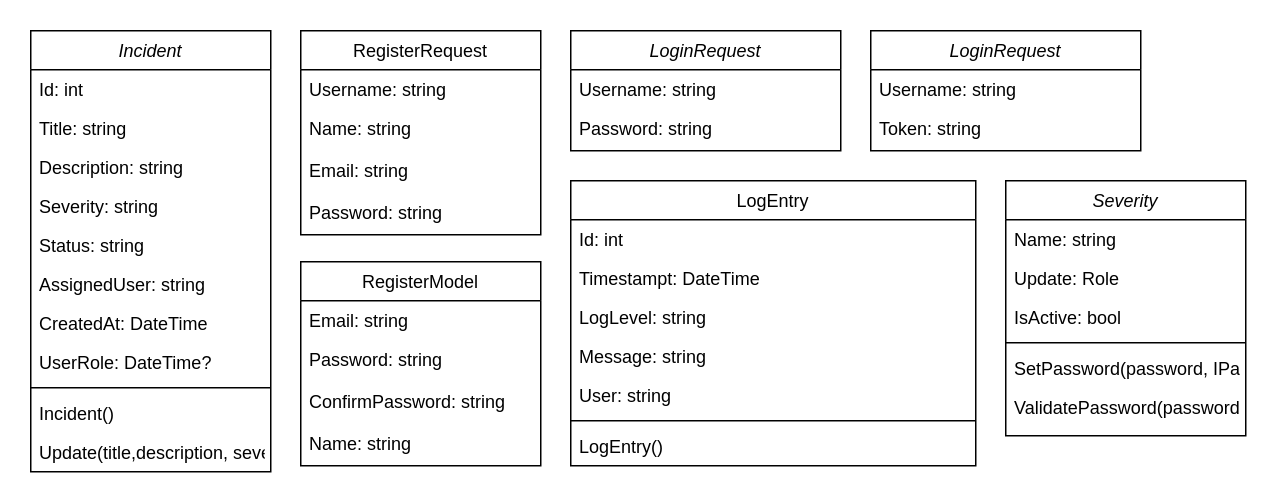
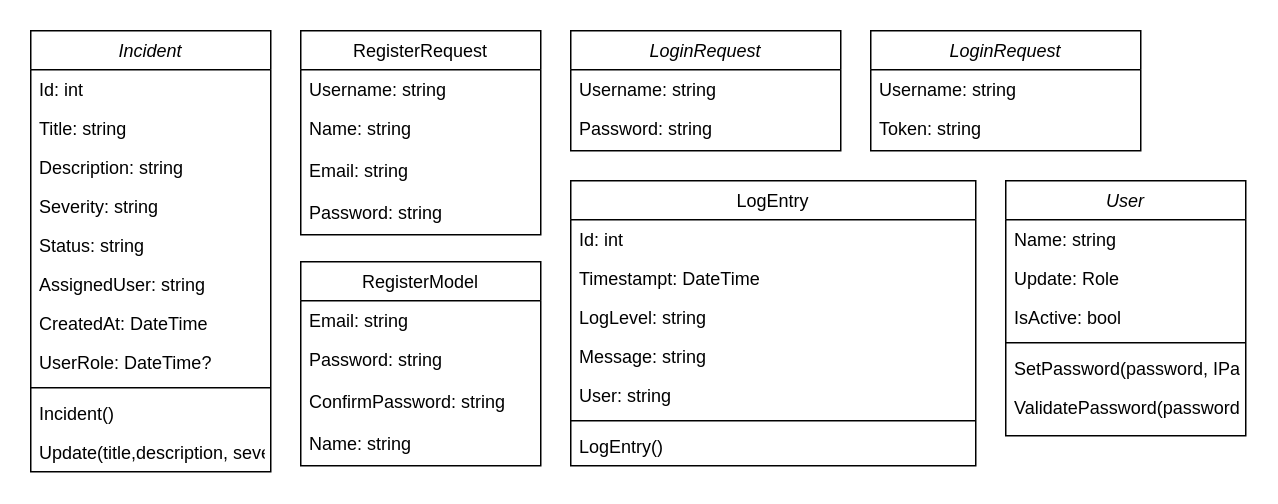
(1125, 201) -> (1125, 201)
